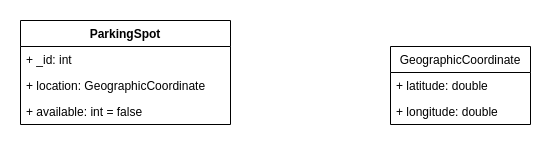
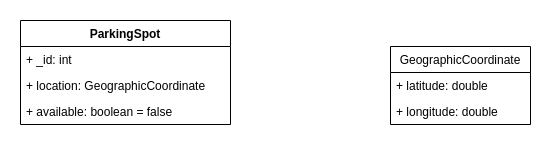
(91, 112) -> (104, 112)
